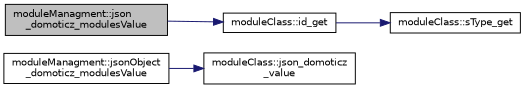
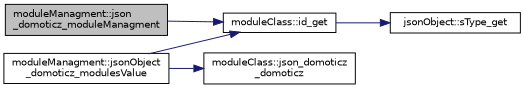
(86, 20) -> (86, 20)
(455, 23) -> (455, 23)
none -> (189, 44)
(280, 68) -> (280, 68)
